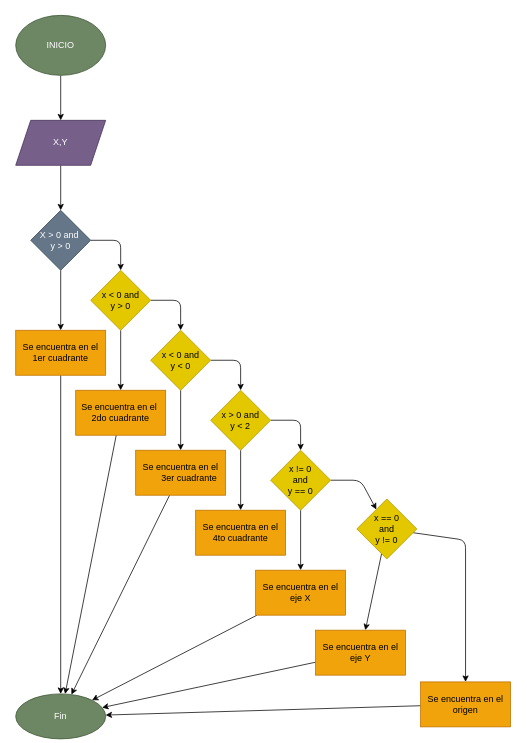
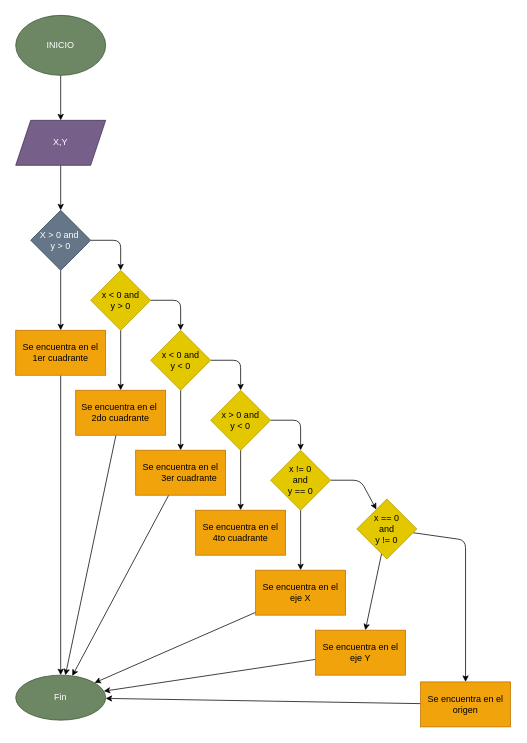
(240, 420) -> (240, 420)
(60, 717) -> (60, 698)
